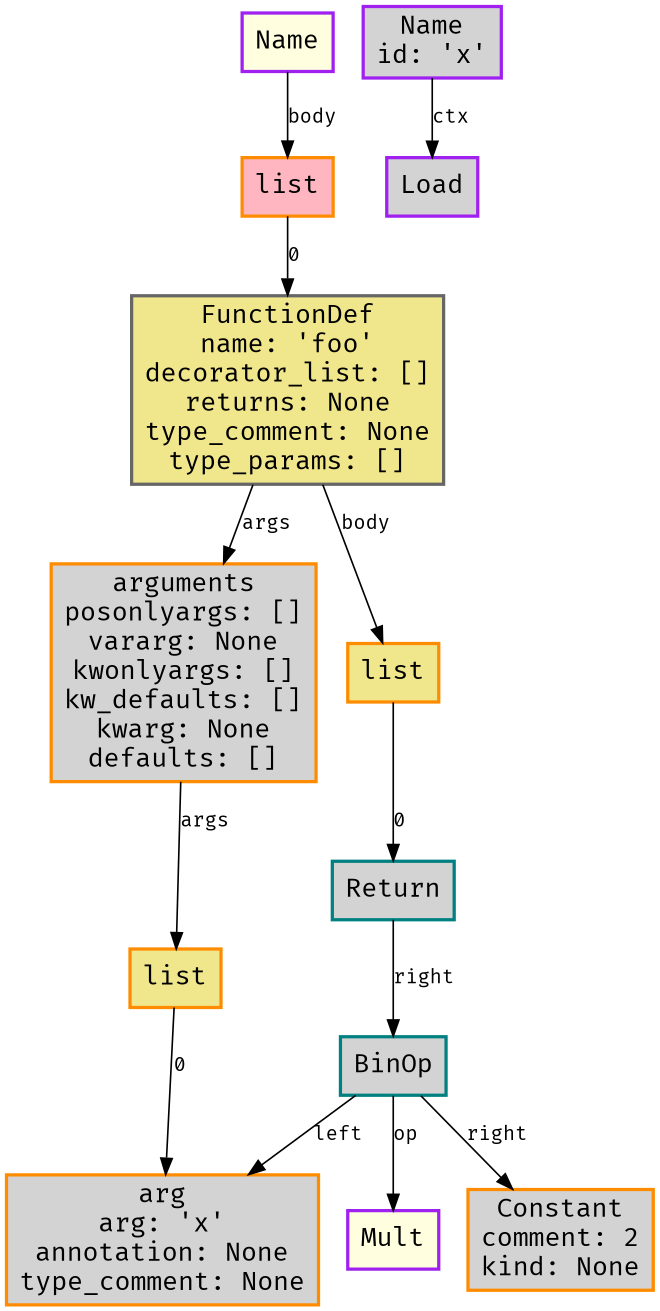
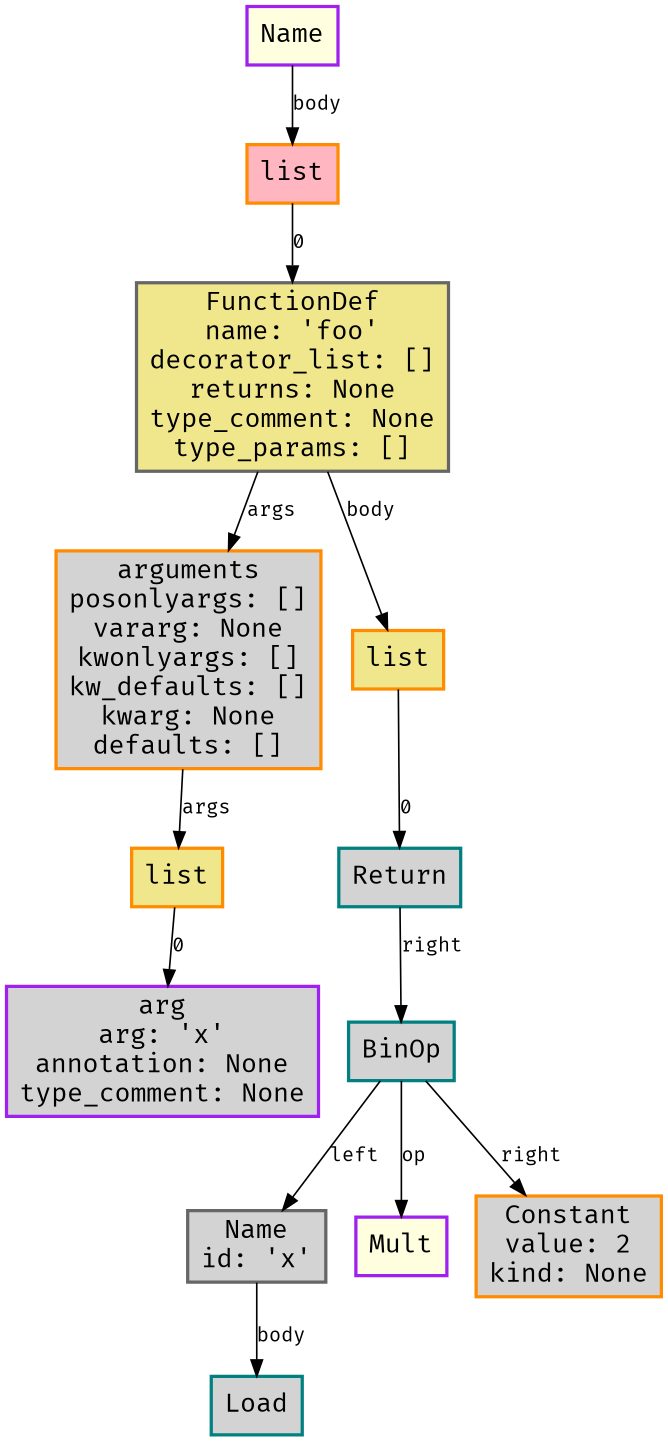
(432, 42) -> (257, 1246)
(451, 118) -> (282, 1337)
(432, 187) -> (257, 1406)
(309, 1130) -> (337, 1139)
(162, 1240) -> (162, 1051)
(561, 1240) -> (569, 1246)
